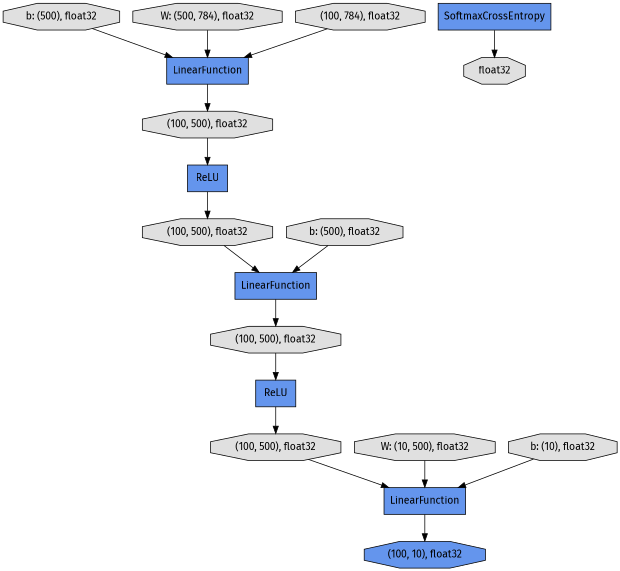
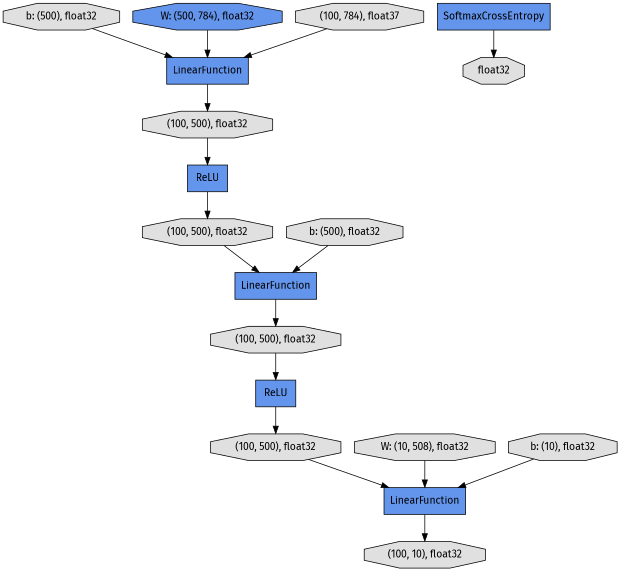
(208, 17) -> (208, 17)
(360, 17) -> (360, 17)
(425, 447) -> (425, 447)
(425, 555) -> (425, 555)
